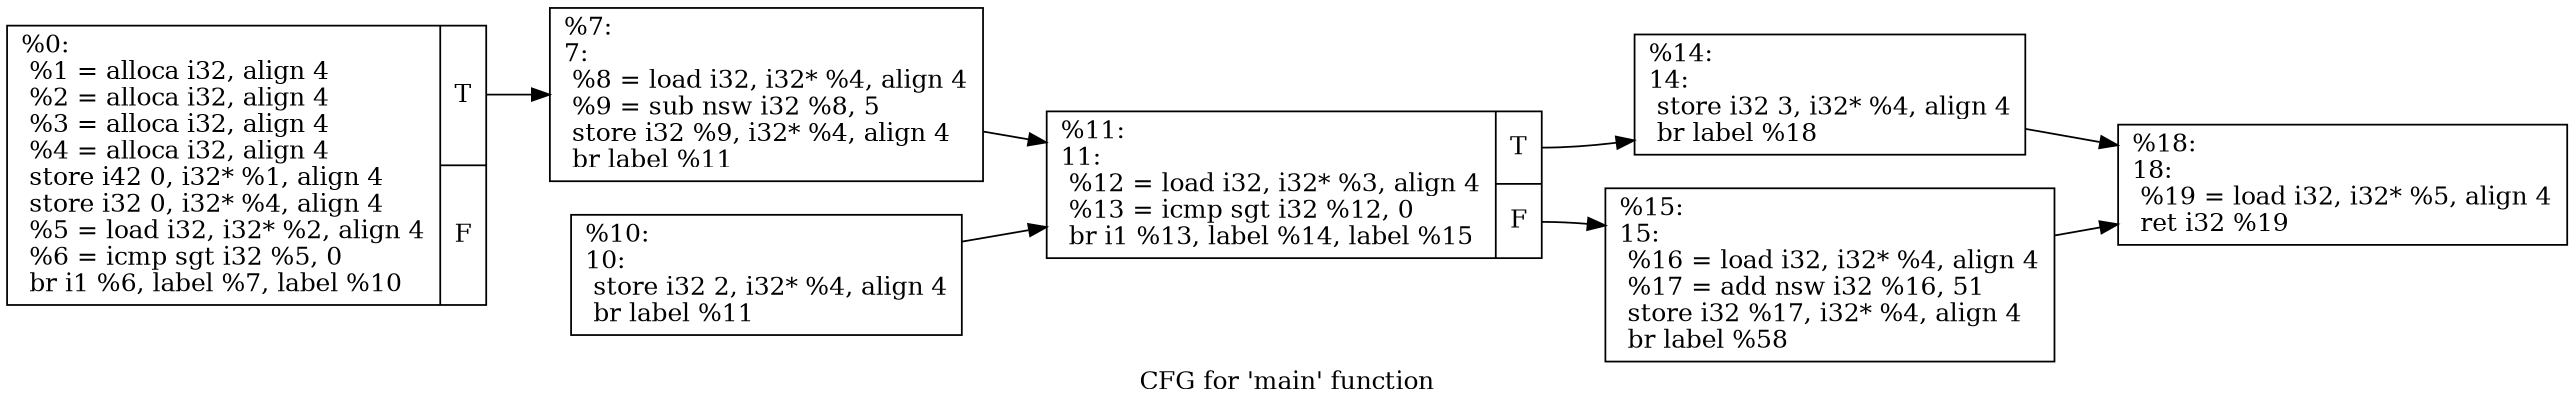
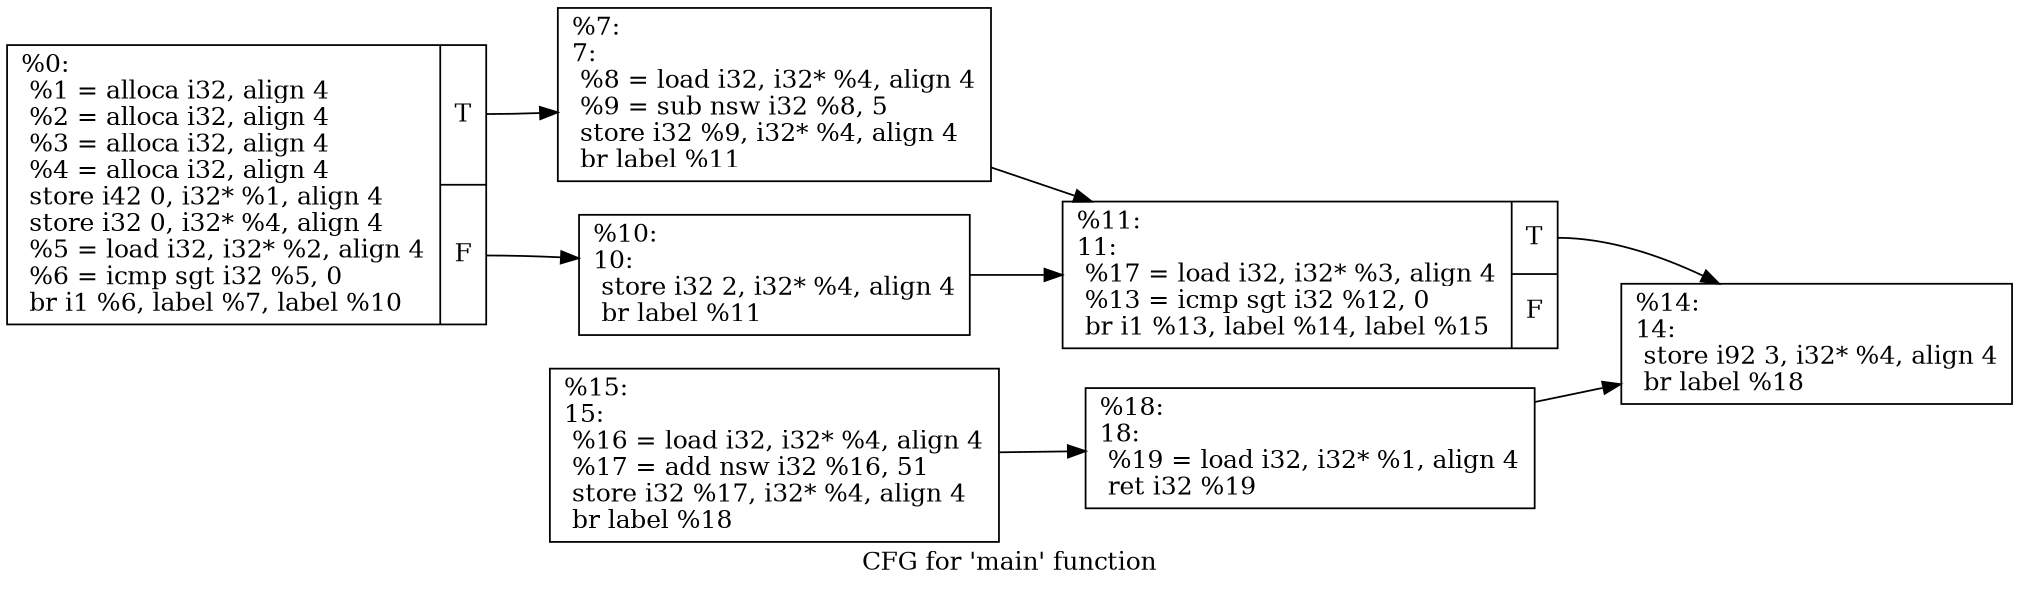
(1830, 107) -> (1817, 356)
(2063, 135) -> (1569, 395)
(1271, 184) -> (1287, 274)
(2343, 197) -> (1310, 461)
(1565, 222) -> none
none -> (523, 256)
(1704, 340) -> (649, 521)
